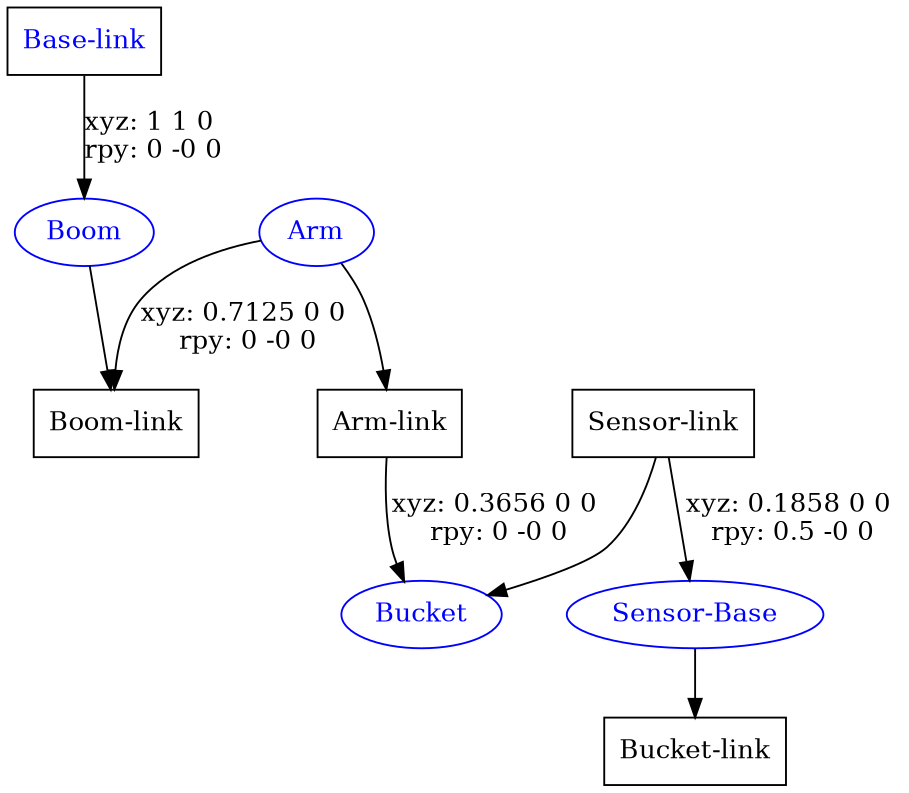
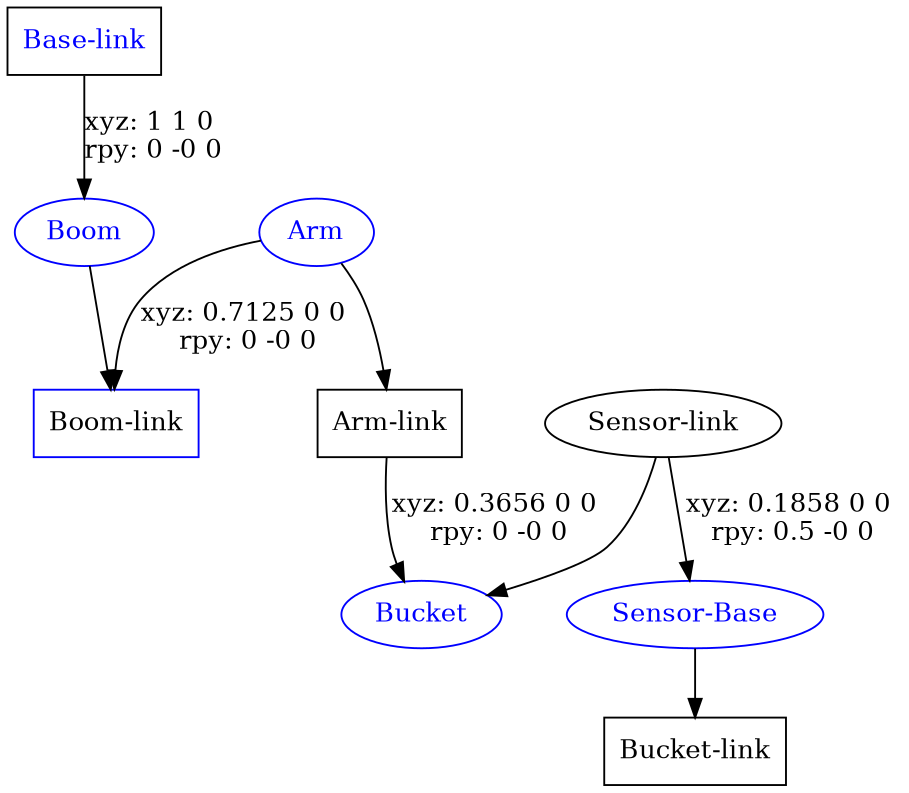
(116, 423) -> (116, 423)
(663, 423) -> (663, 423)
